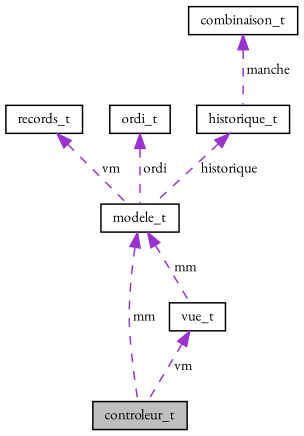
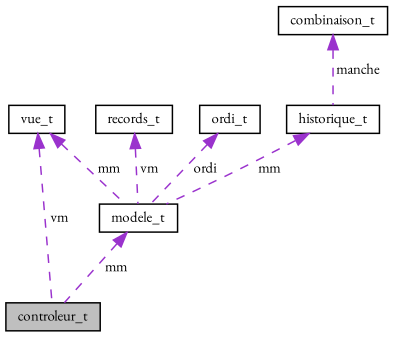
(228, 169) -> (268, 169)
(173, 274) -> (93, 174)
